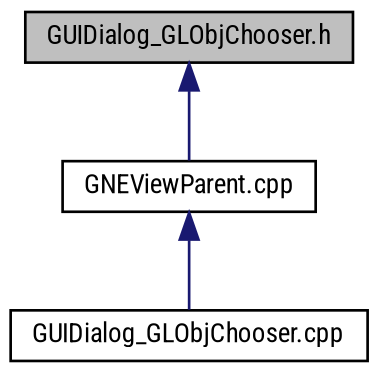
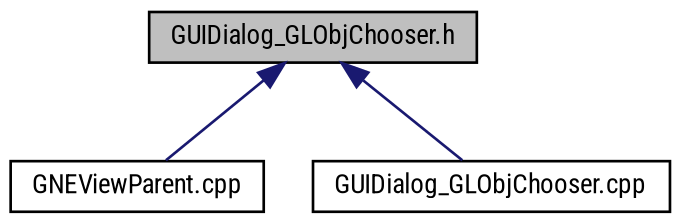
(189, 275) -> (413, 120)
